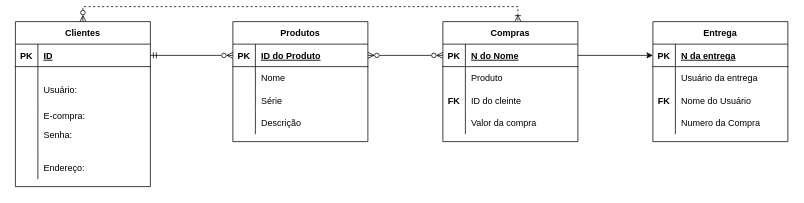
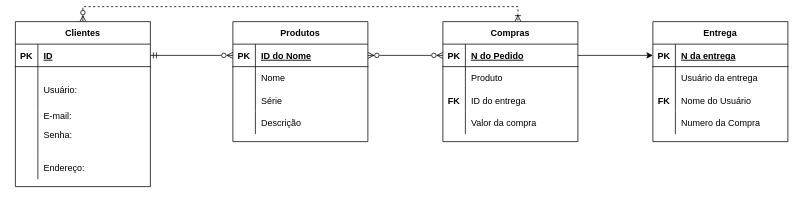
(291, 56) -> (284, 56)
(491, 56) -> (495, 56)
(499, 101) -> (501, 101)
(65, 116) -> (58, 116)
